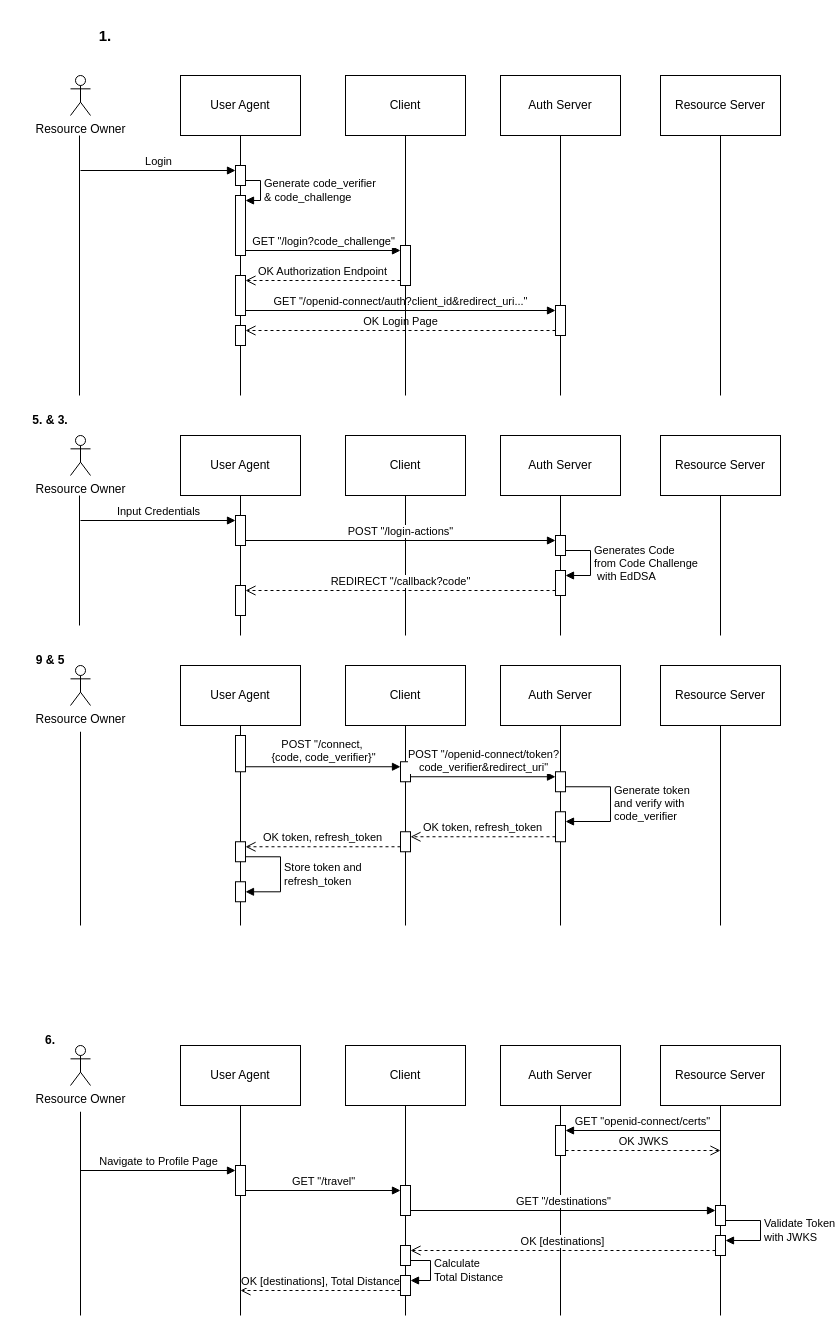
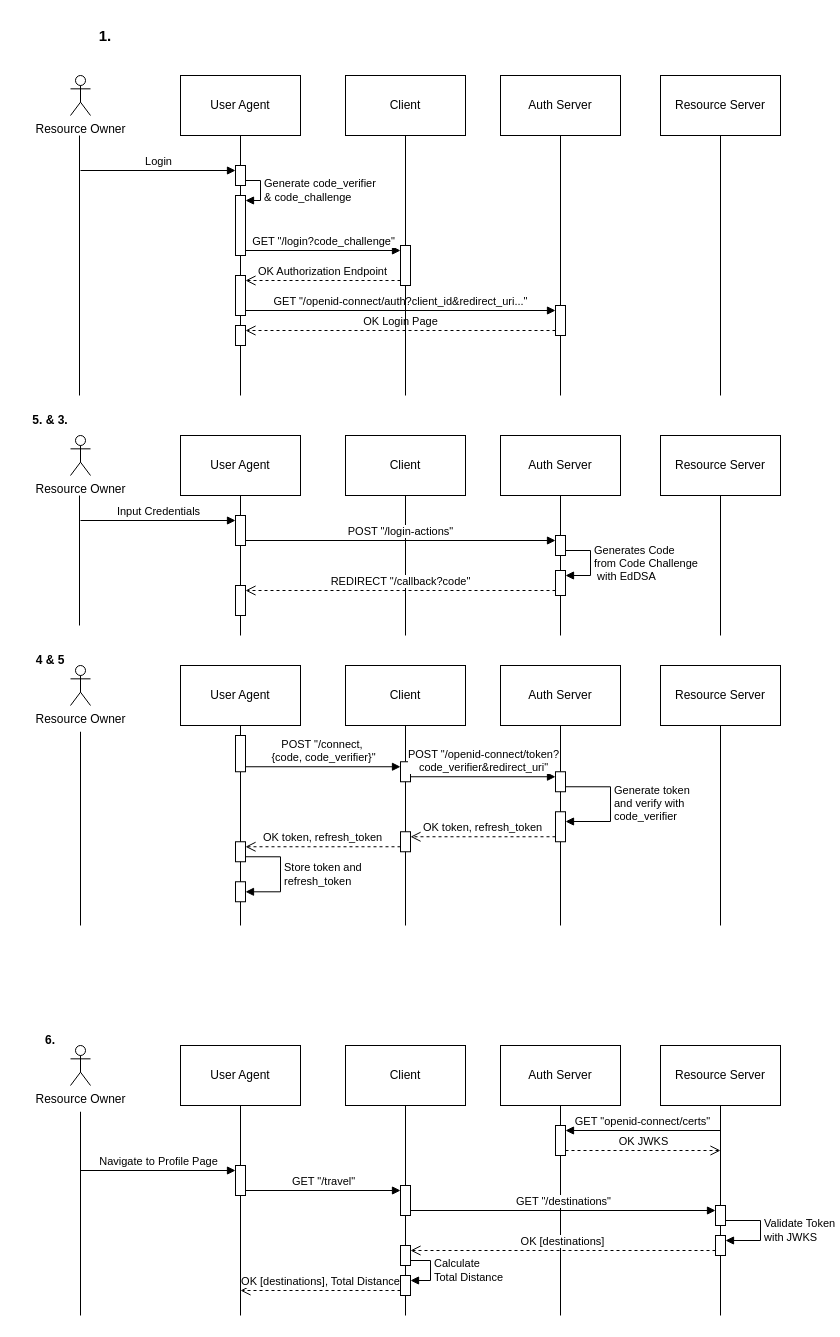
(51, 661) -> (51, 661)
